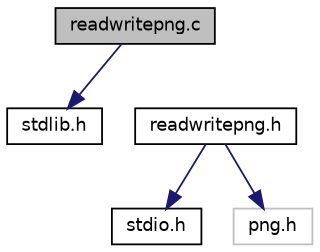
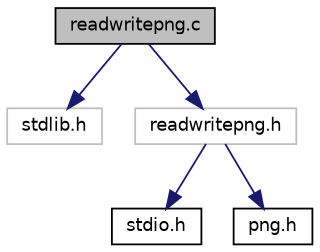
none -> (170, 69)
(55, 126) -> (55, 126)
(216, 126) -> (216, 126)
(273, 226) -> (273, 226)
